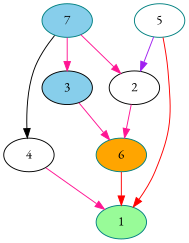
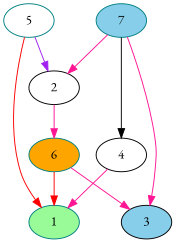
(91, 118) -> (98, 187)
